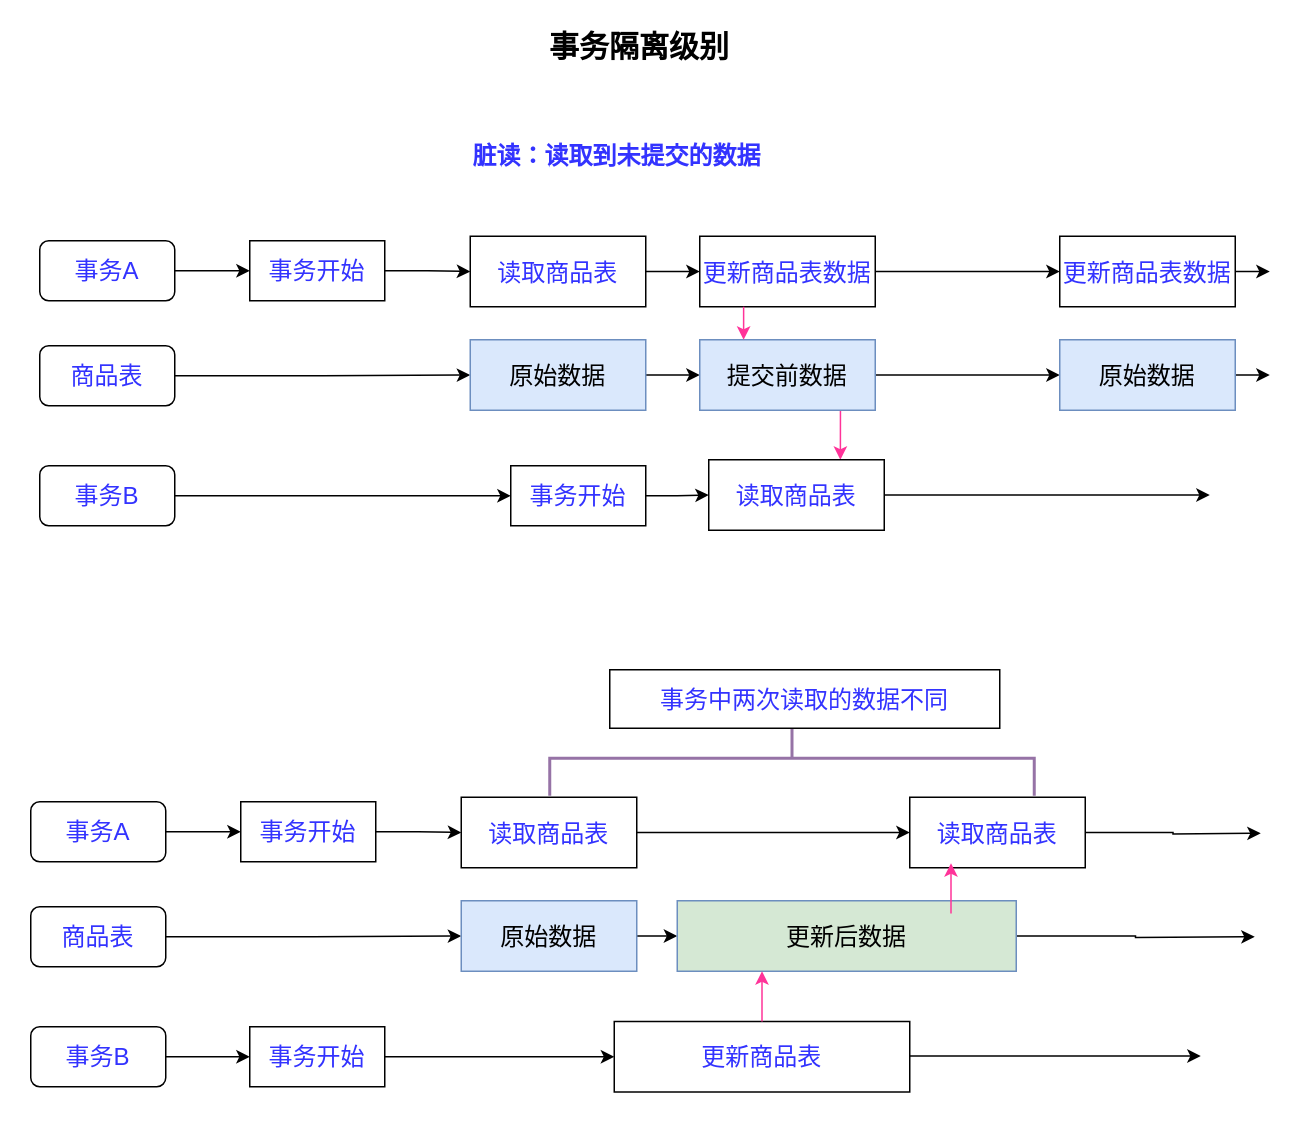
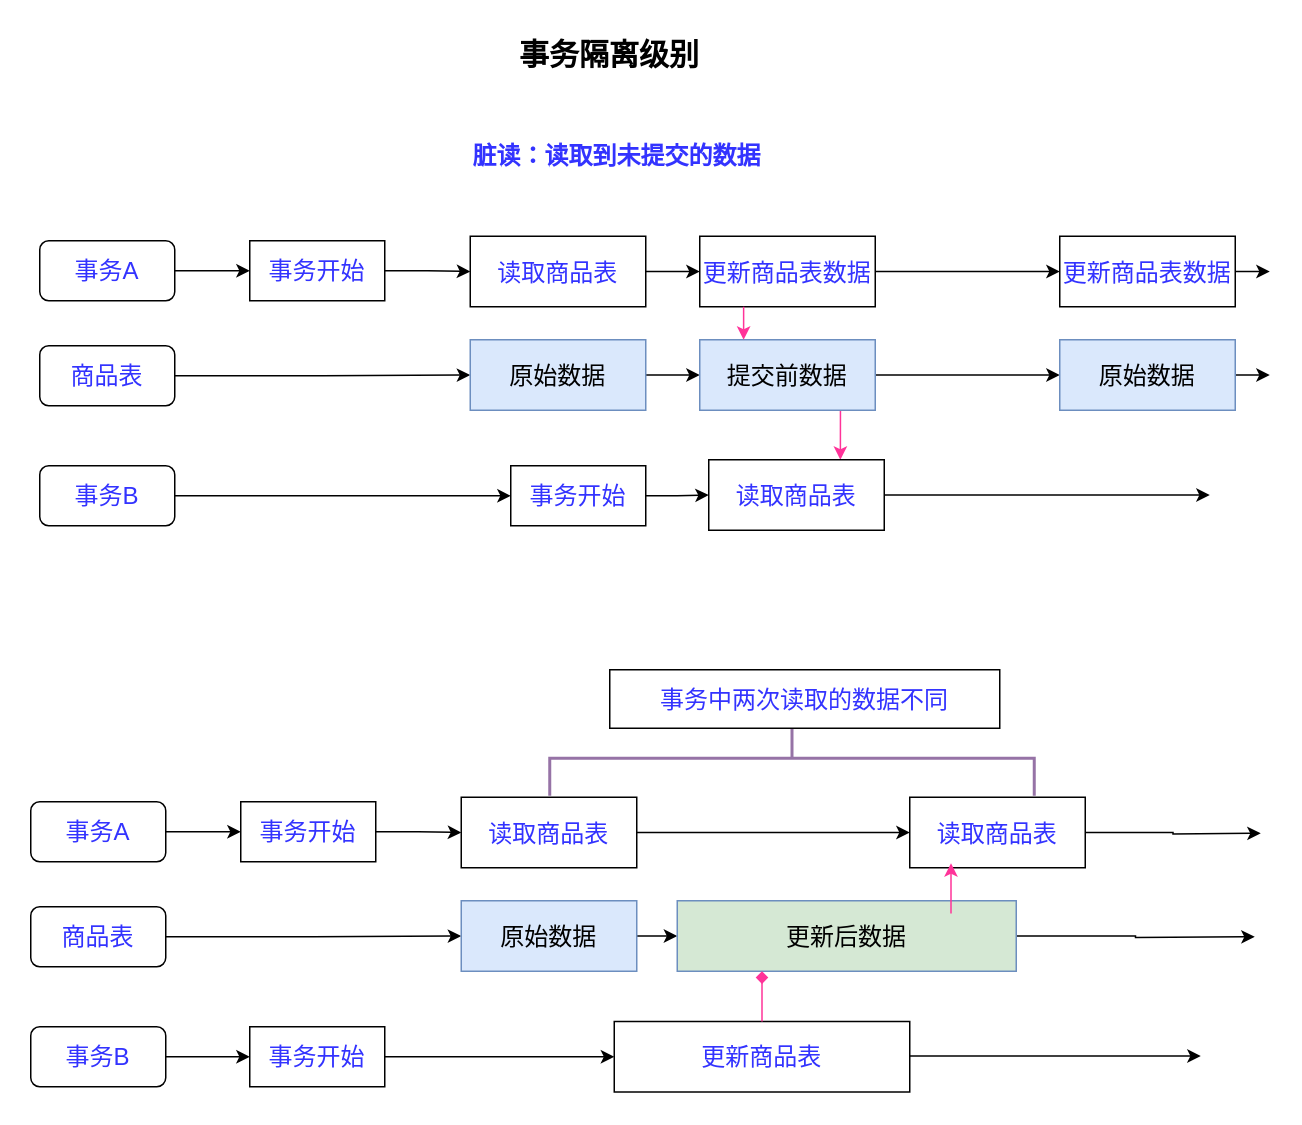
(640, 46) -> (610, 53)
(762, 983) -> (762, 984)
